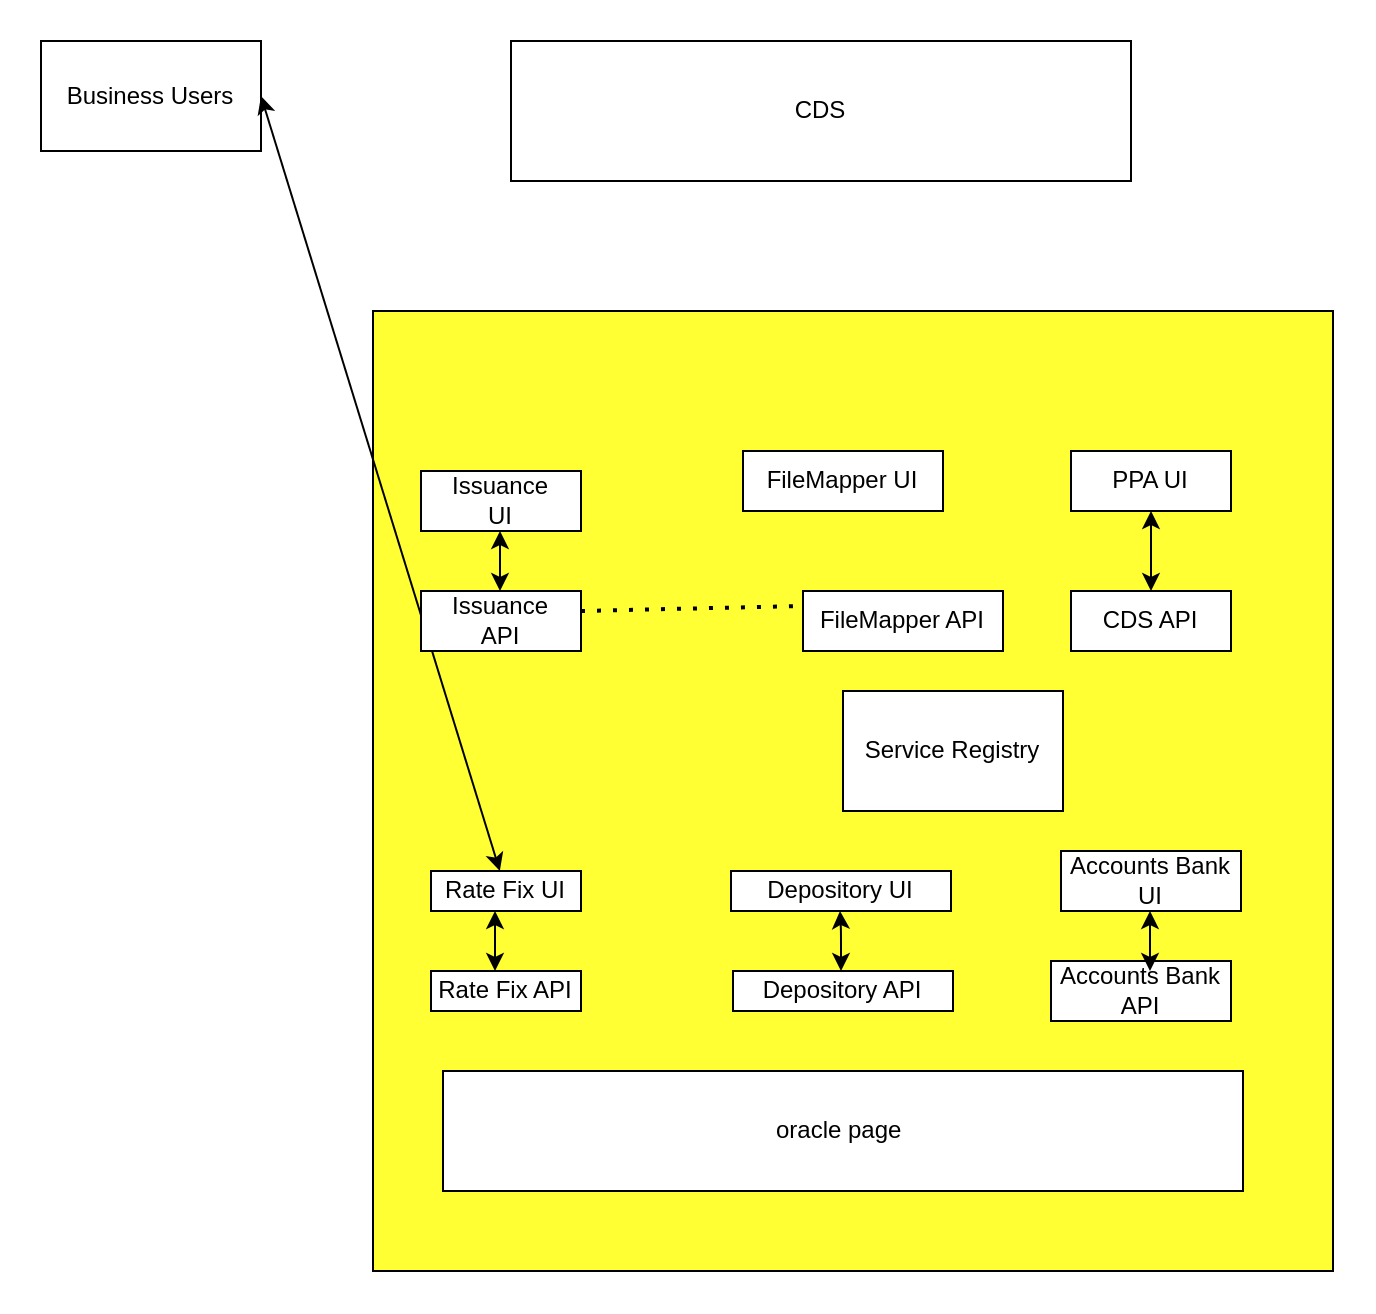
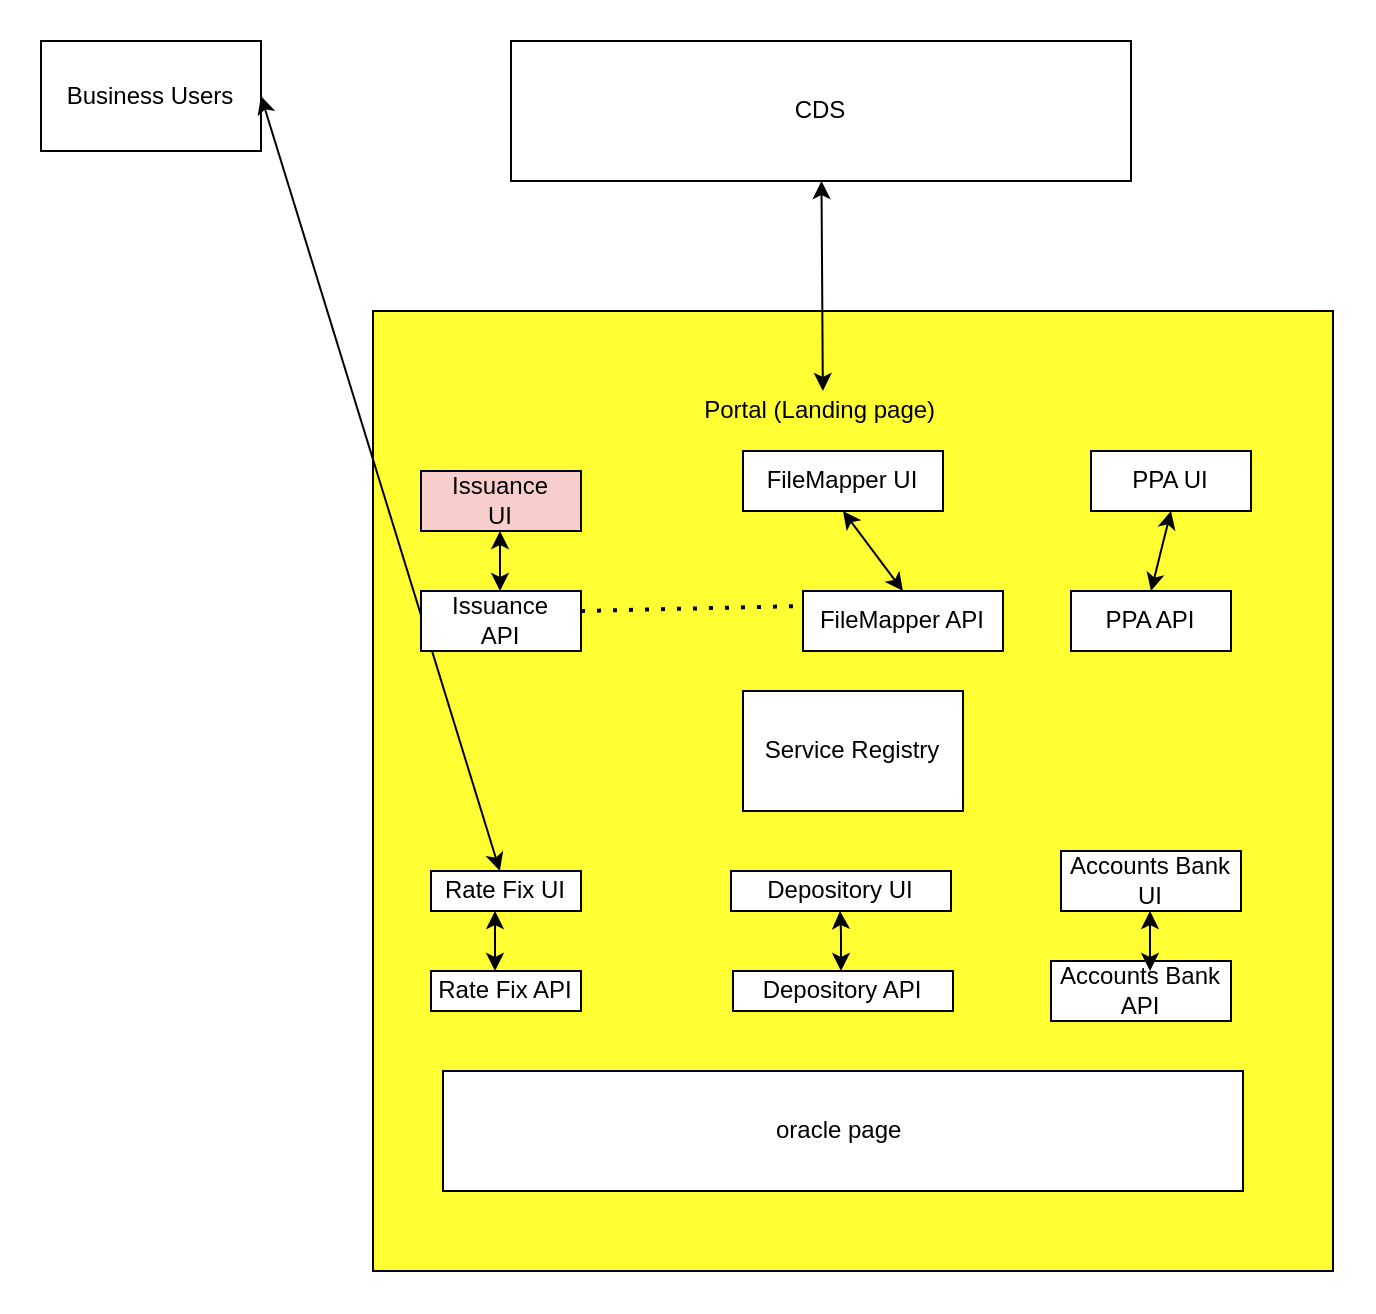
none -> (822, 286)
none -> (823, 411)
(1151, 481) -> (1171, 481)
(501, 501) -> (501, 501)
none -> (873, 551)
(1151, 621) -> (1151, 621)
(953, 751) -> (853, 751)
